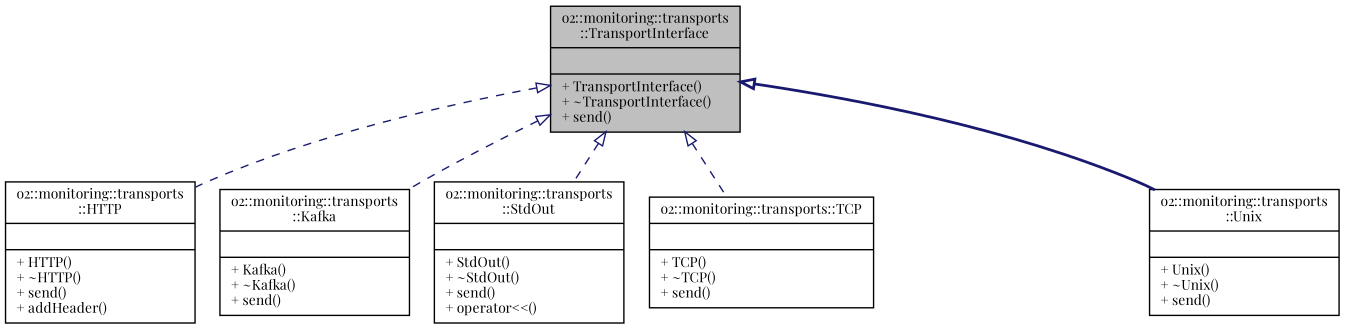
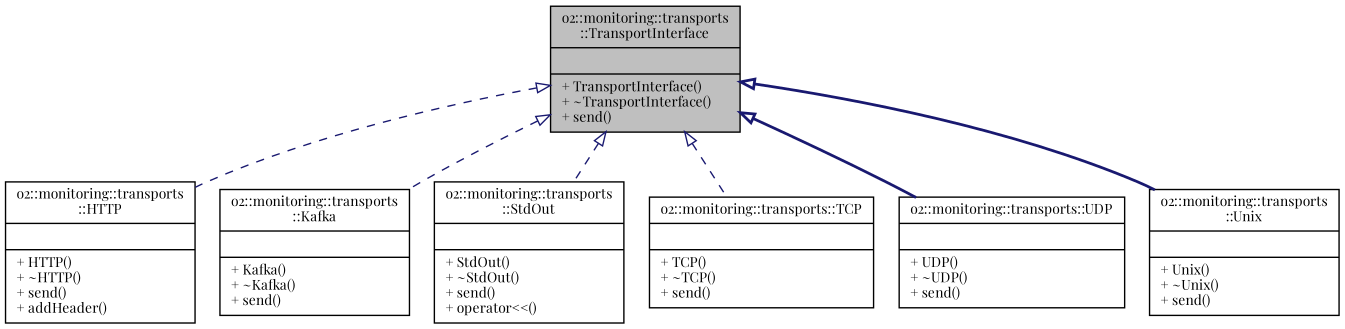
none -> (1012, 252)
